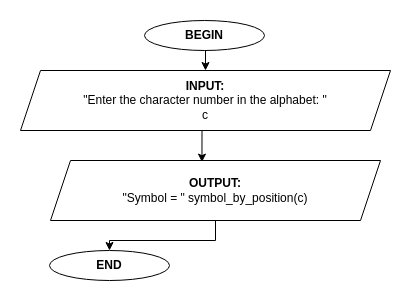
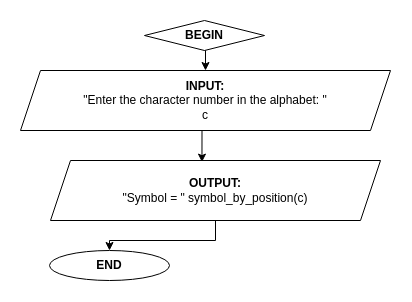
(205, 36) -> (205, 36)
